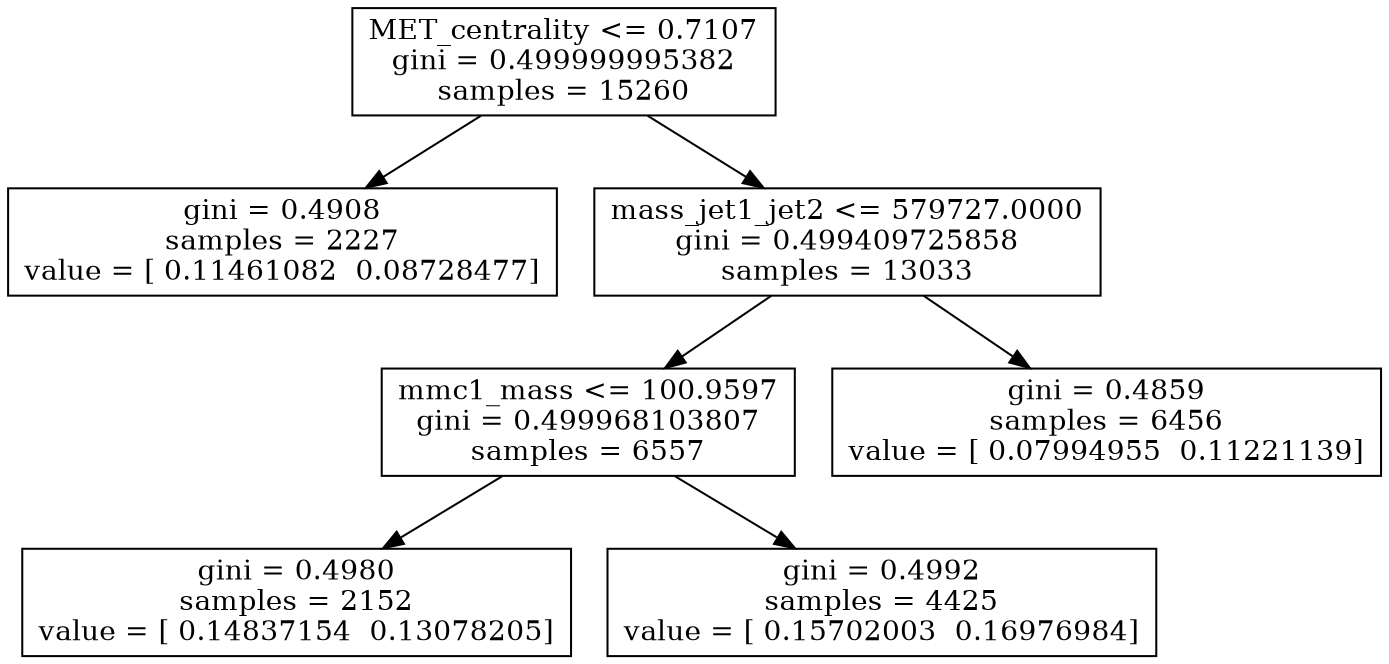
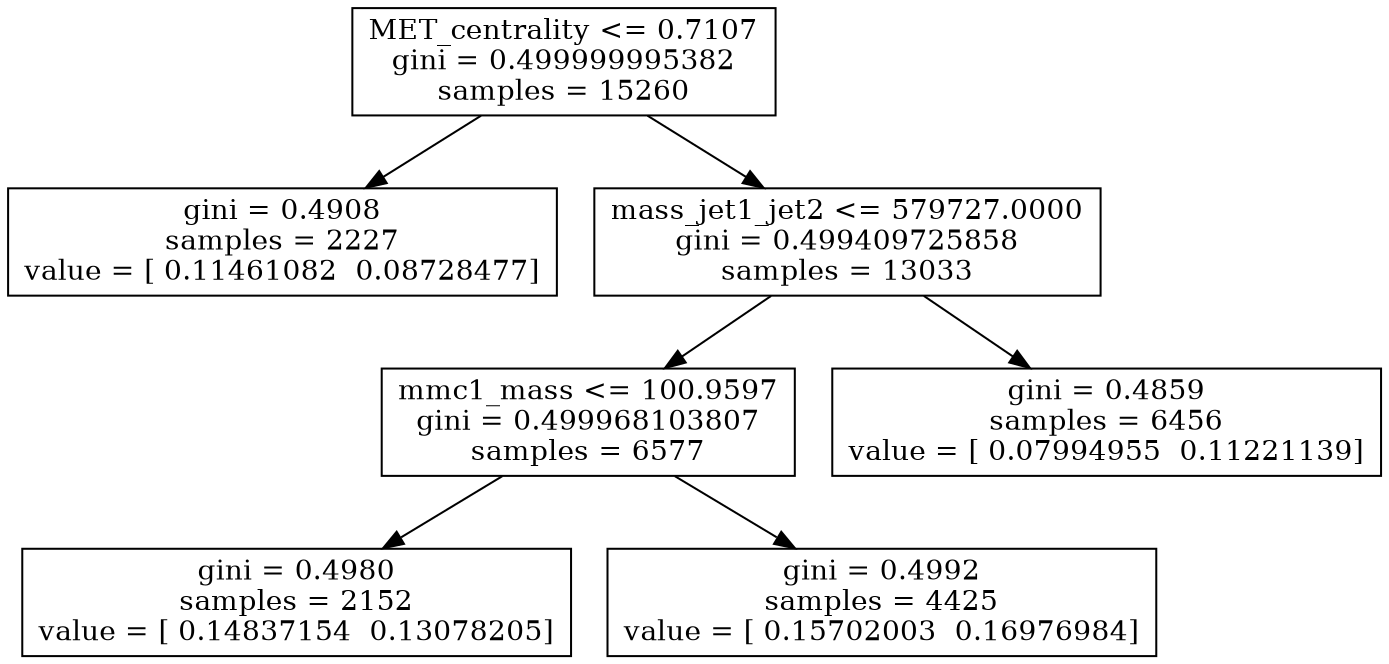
(588, 422) -> (588, 422)
